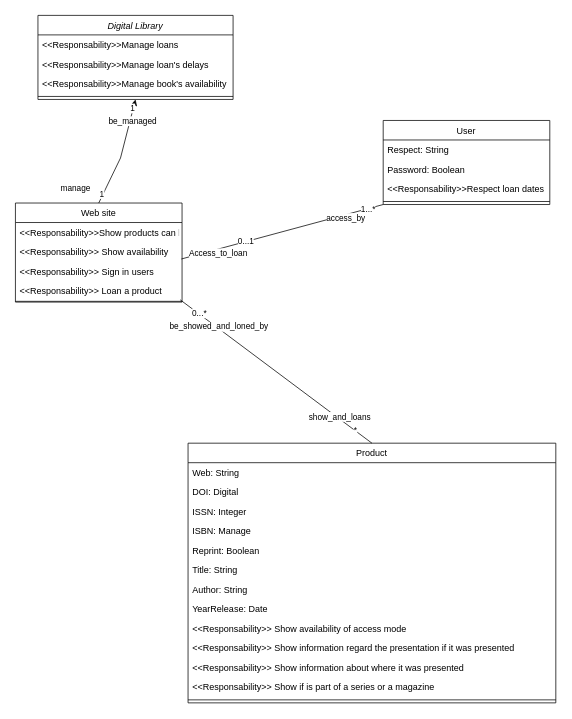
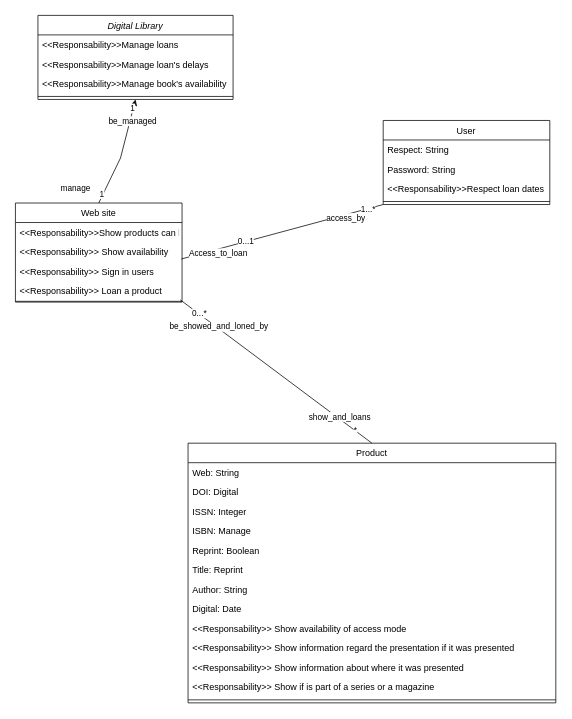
(426, 170) -> (424, 170)
(219, 570) -> (221, 570)
(231, 609) -> (219, 609)
